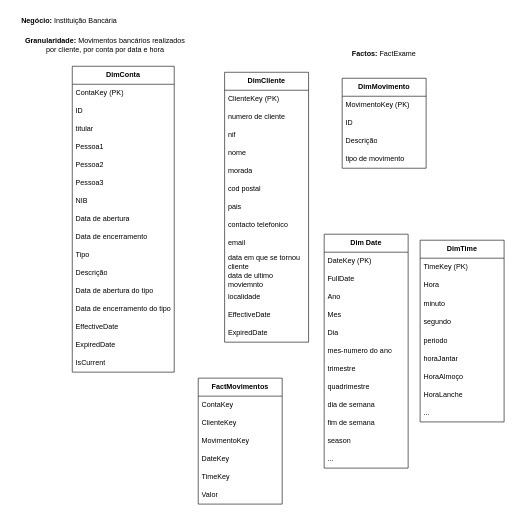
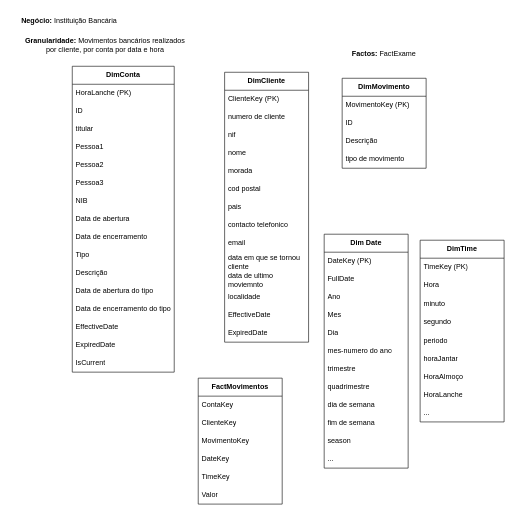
(101, 93) -> (105, 93)
